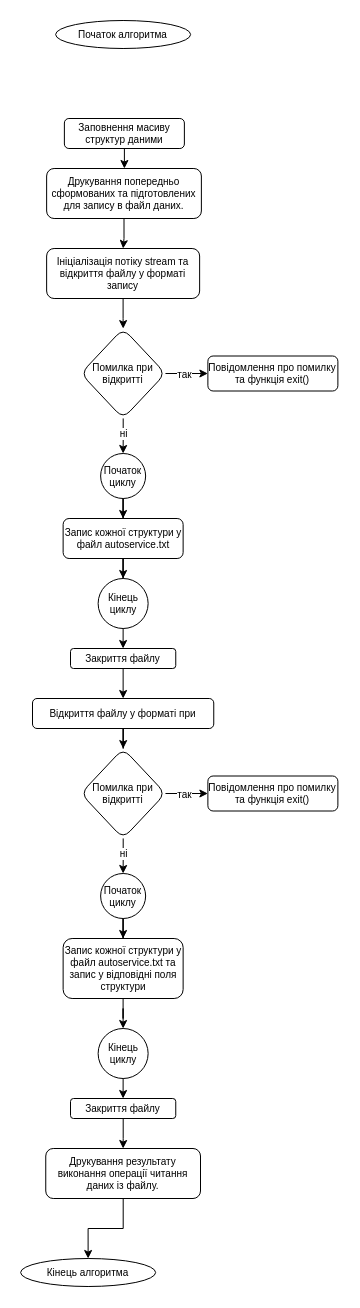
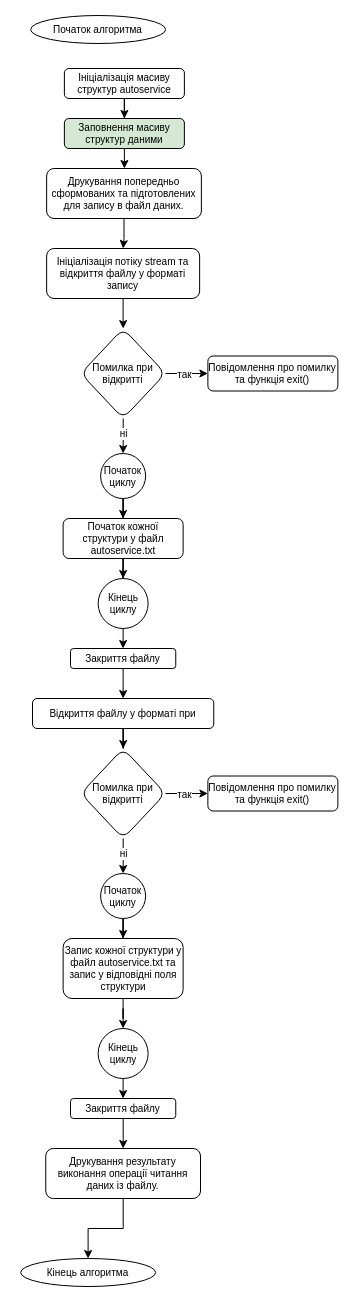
(123, 35) -> (98, 30)
none -> (124, 84)
none -> (124, 113)
(124, 134) -> (124, 134)
(124, 539) -> (124, 539)
